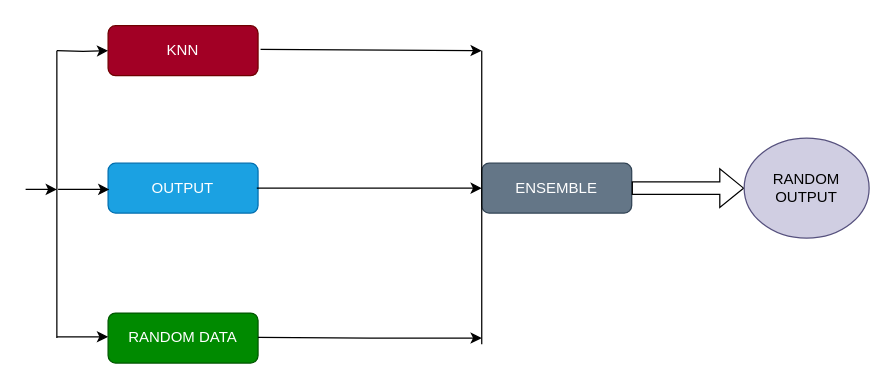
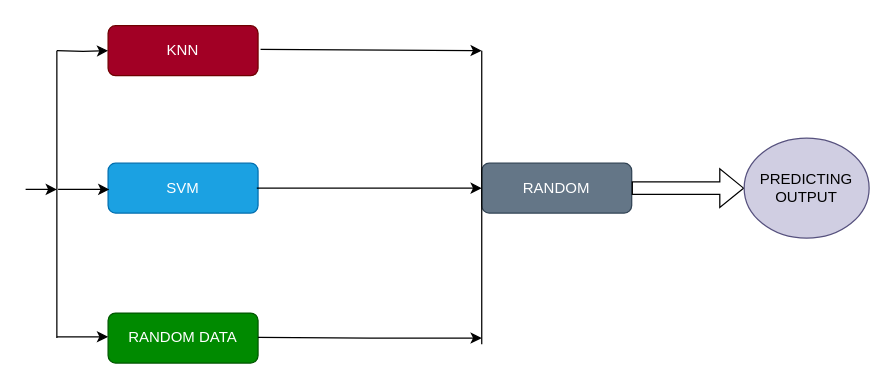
(183, 188) -> (183, 188)
(557, 188) -> (557, 188)
(807, 188) -> (807, 188)
